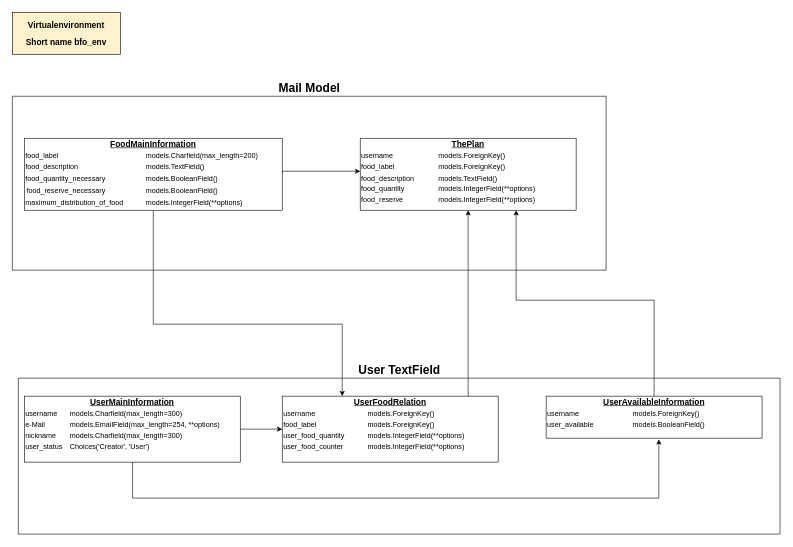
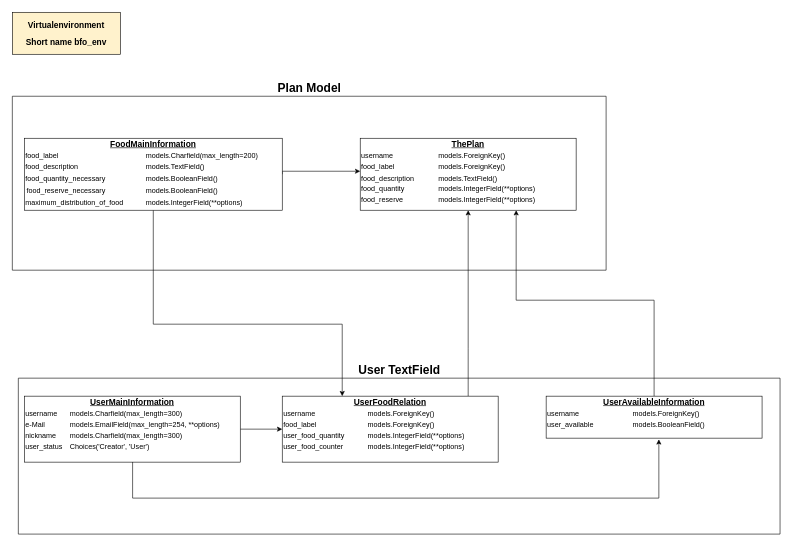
(310, 87) -> (310, 87)
